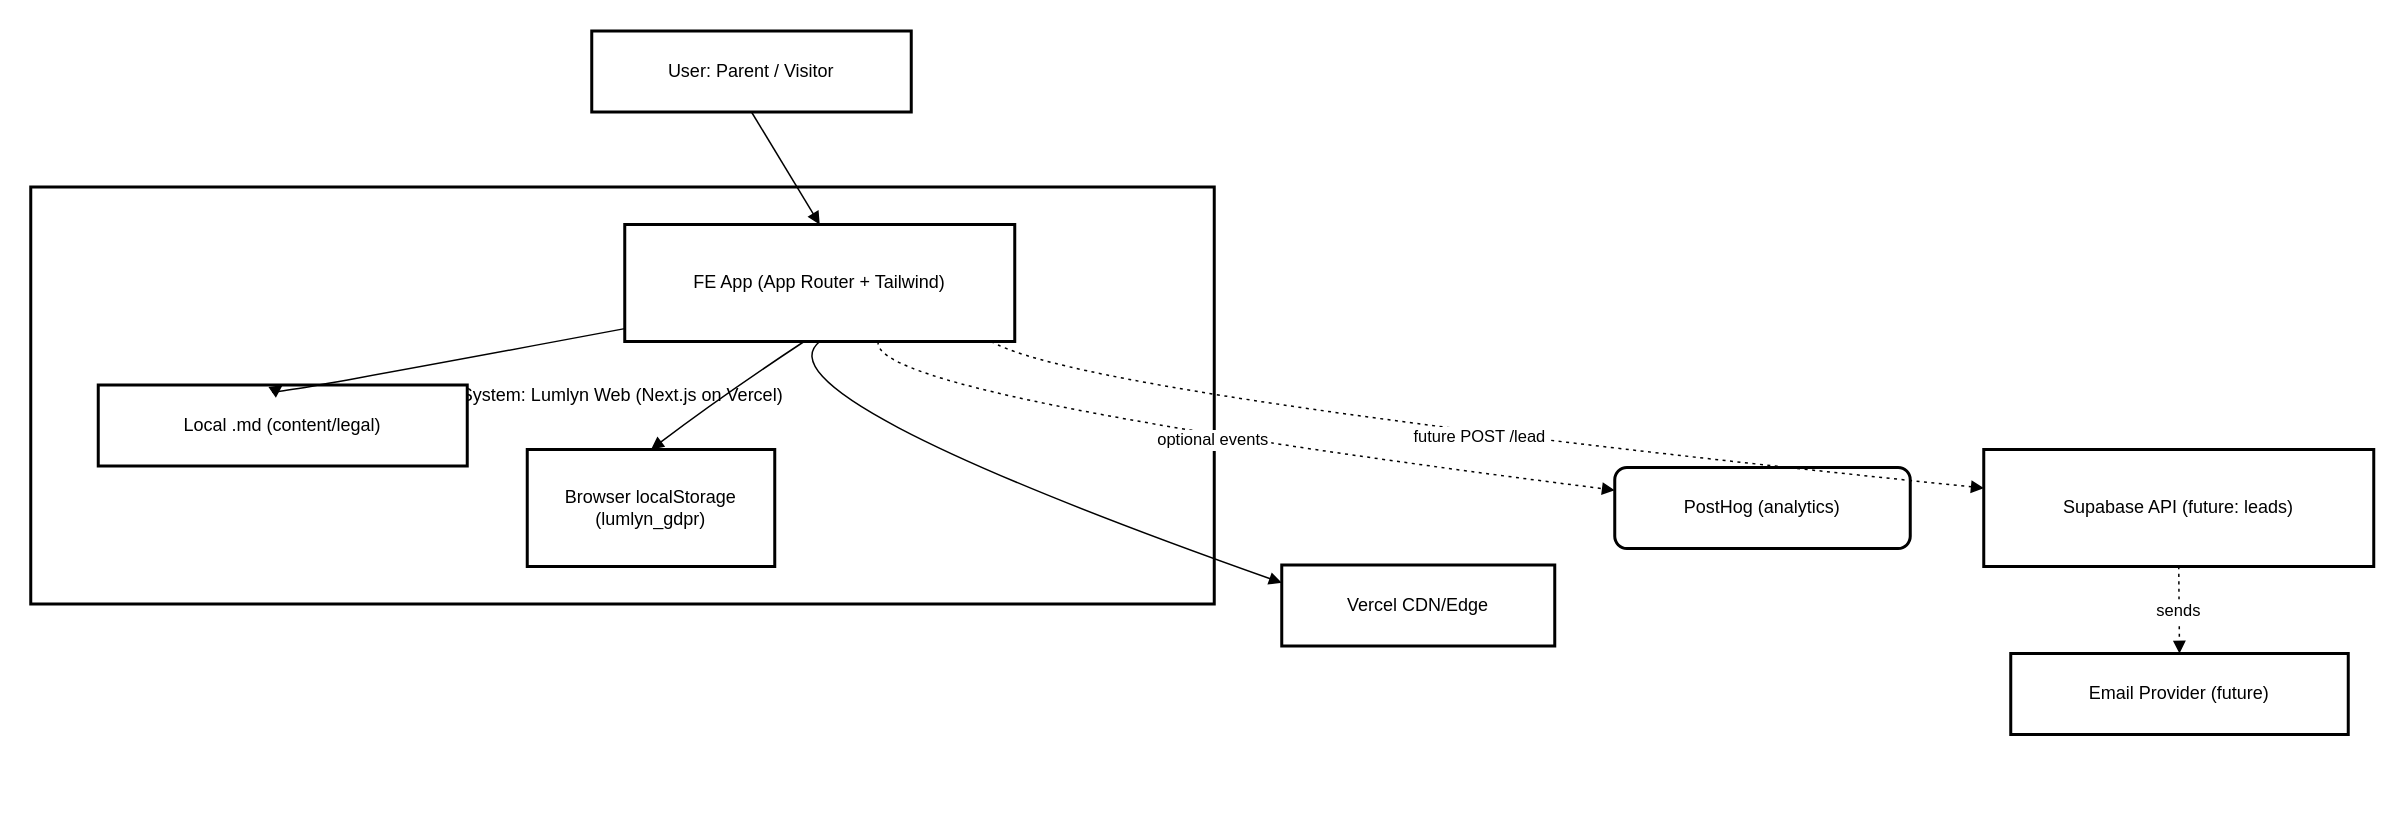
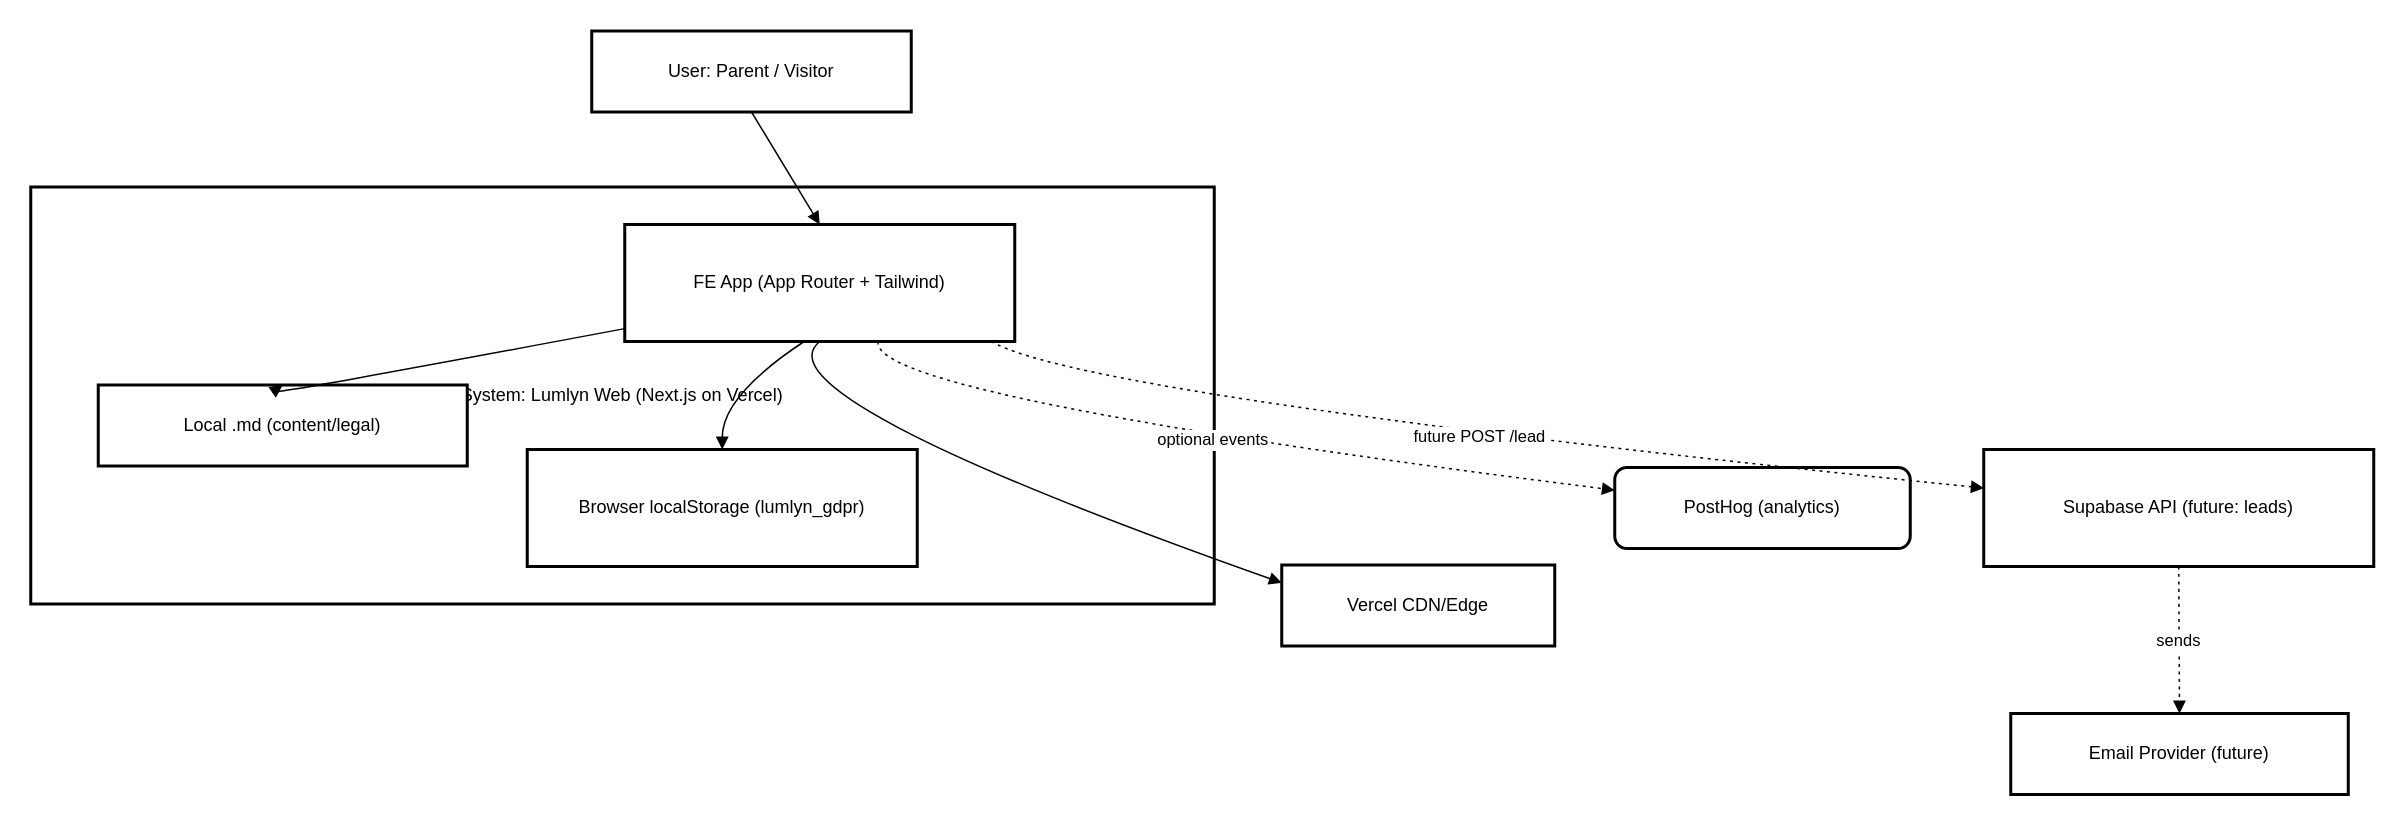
(651, 508) -> (722, 508)
(2180, 694) -> (2180, 754)
